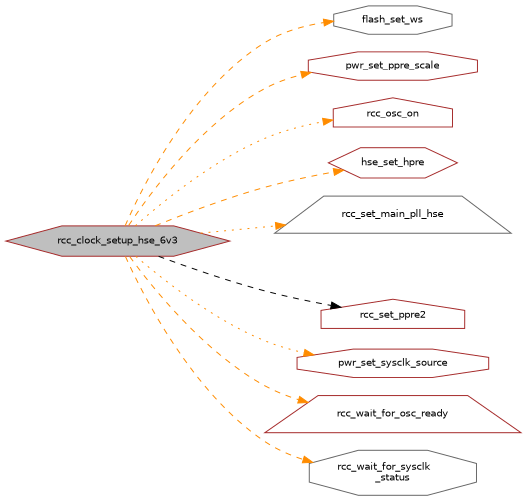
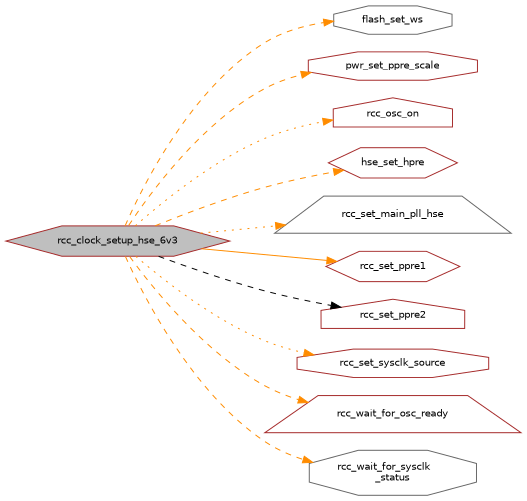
none -> (393, 266)
(393, 363) -> (393, 363)
